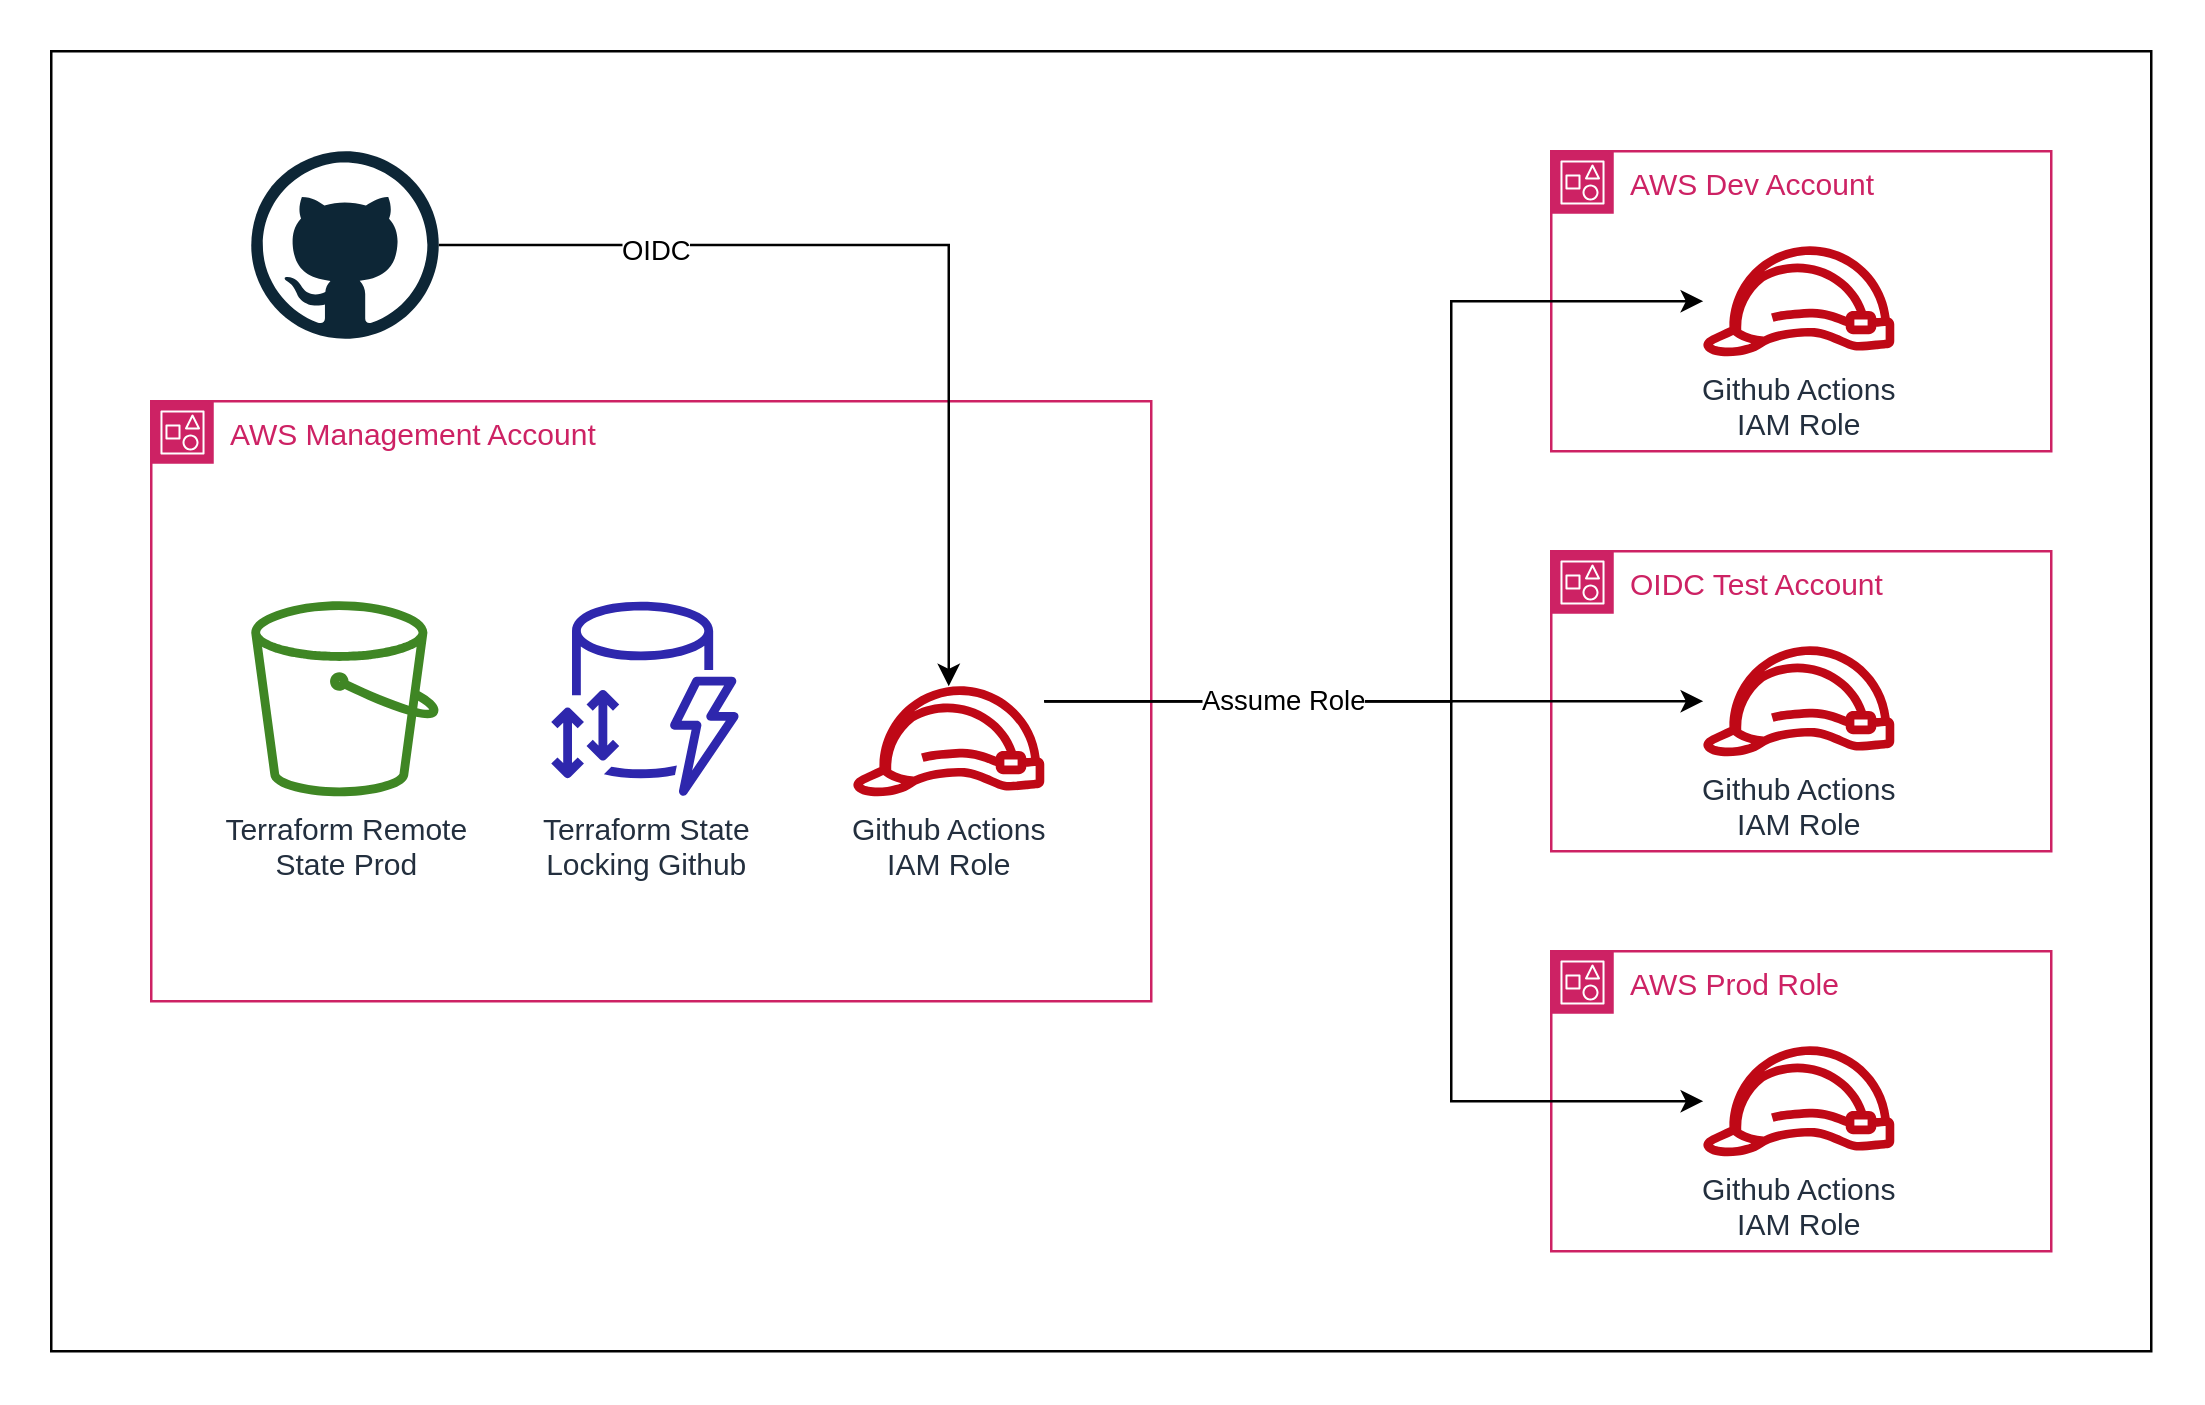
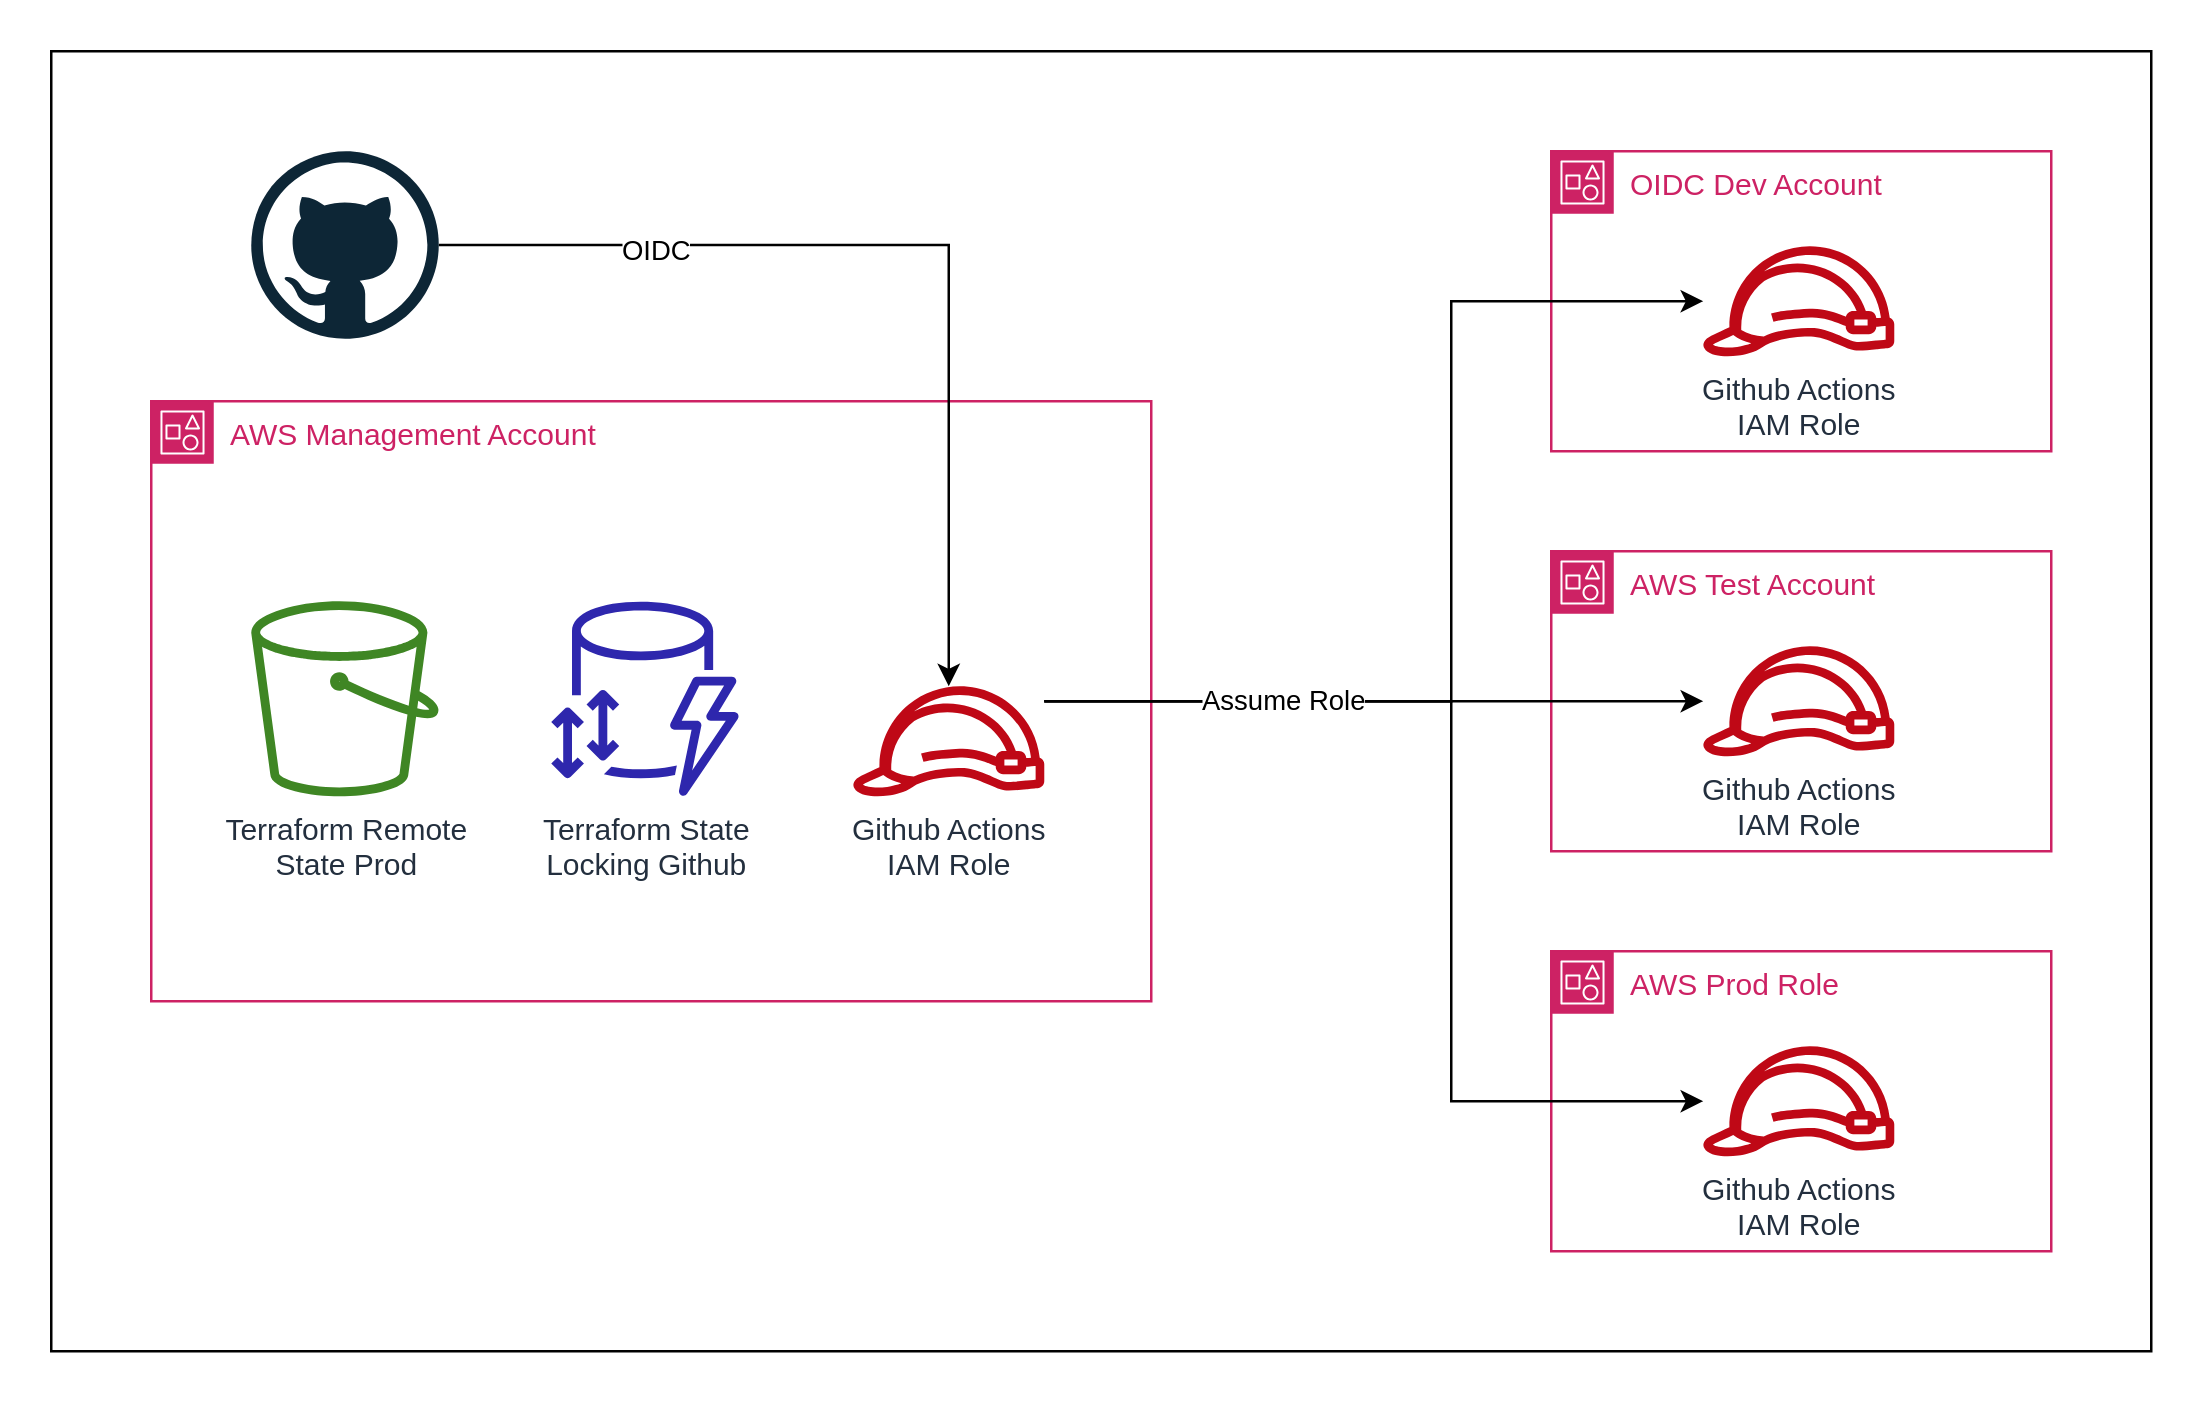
(1749, 187) -> (1758, 187)
(1766, 587) -> (1758, 587)
